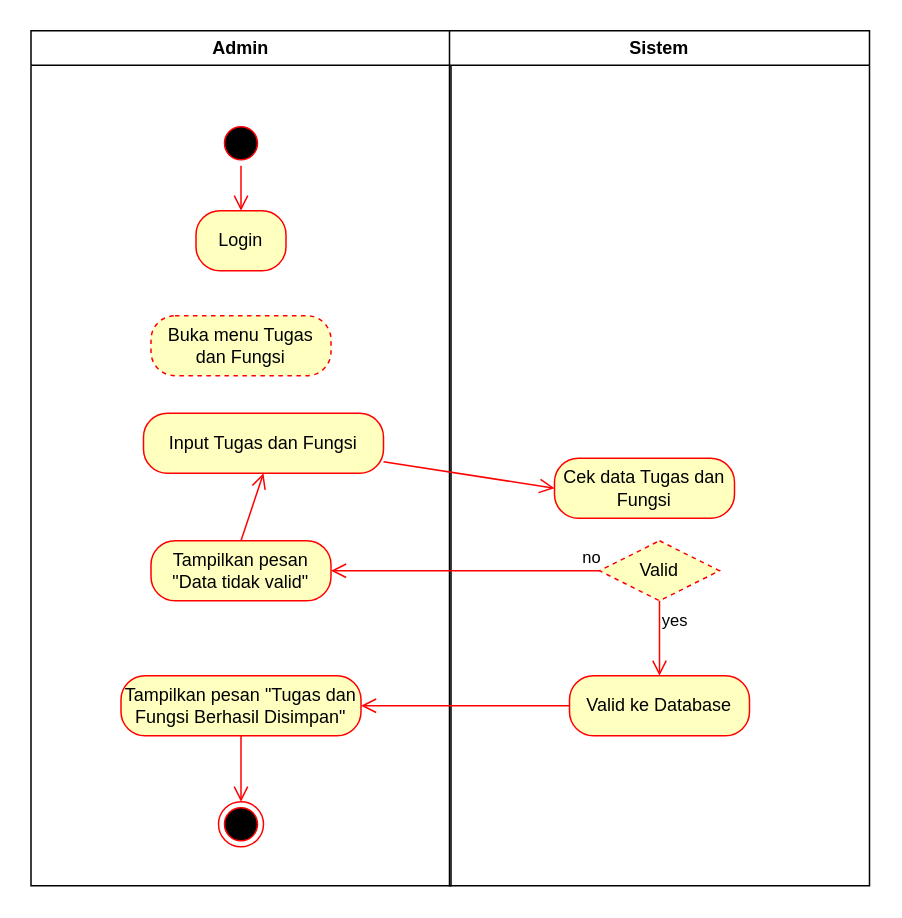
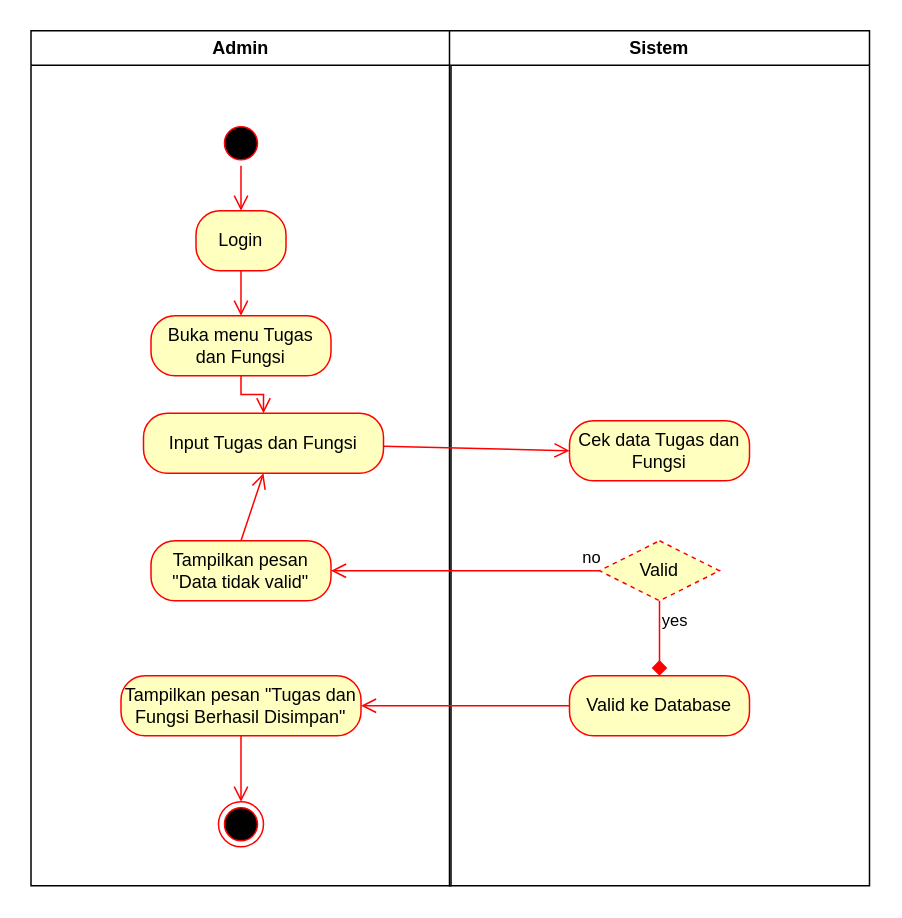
none -> (241, 291)
(241, 346) -> (241, 346)
none -> (250, 395)
(644, 488) -> (659, 451)
(659, 665) -> (659, 660)
